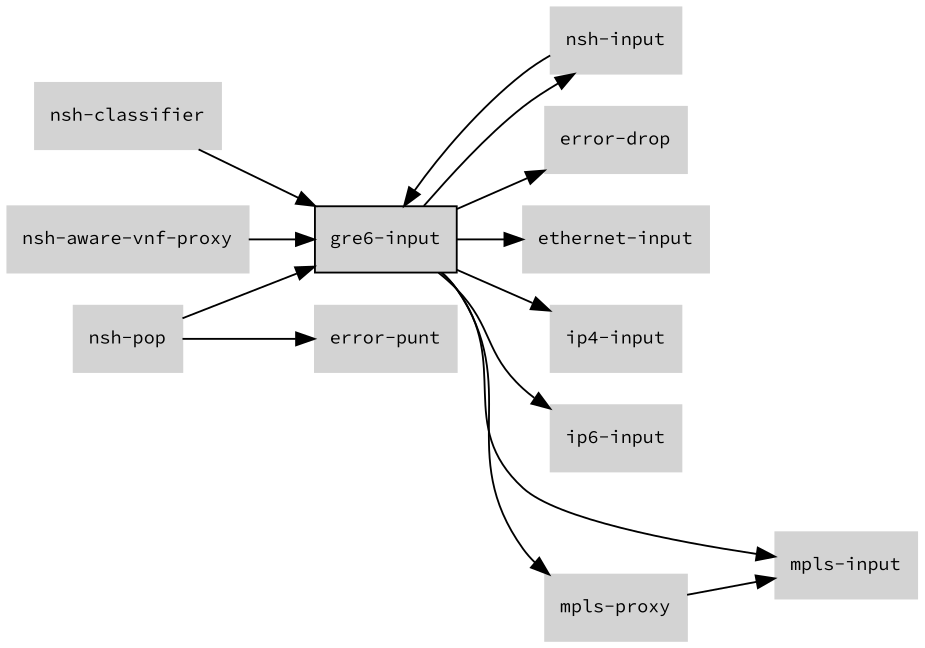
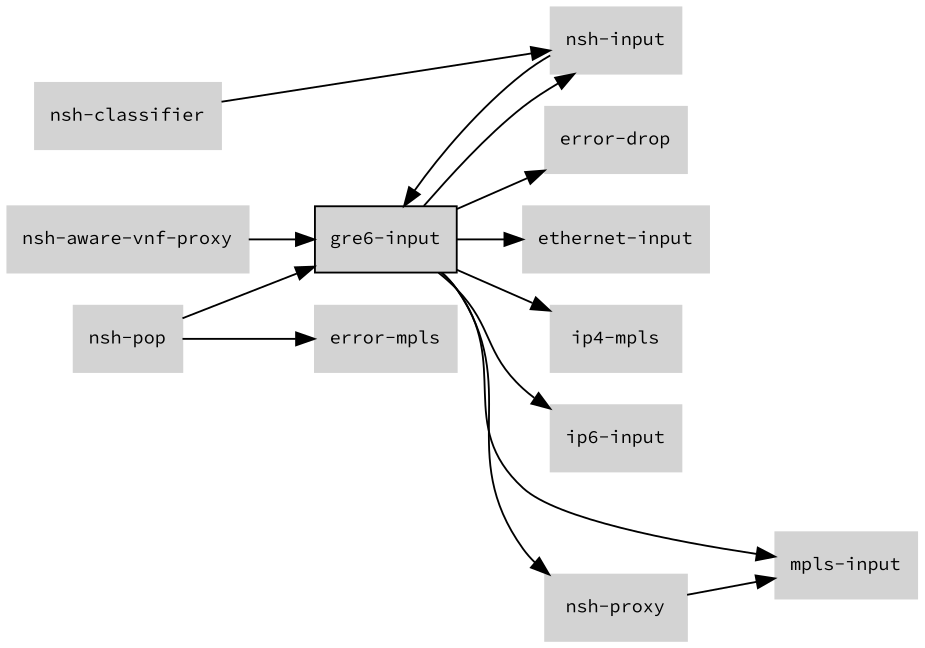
(249, 174) -> (376, 78)
(386, 339) -> (386, 339)
(616, 339) -> (616, 339)
(616, 608) -> (616, 608)
